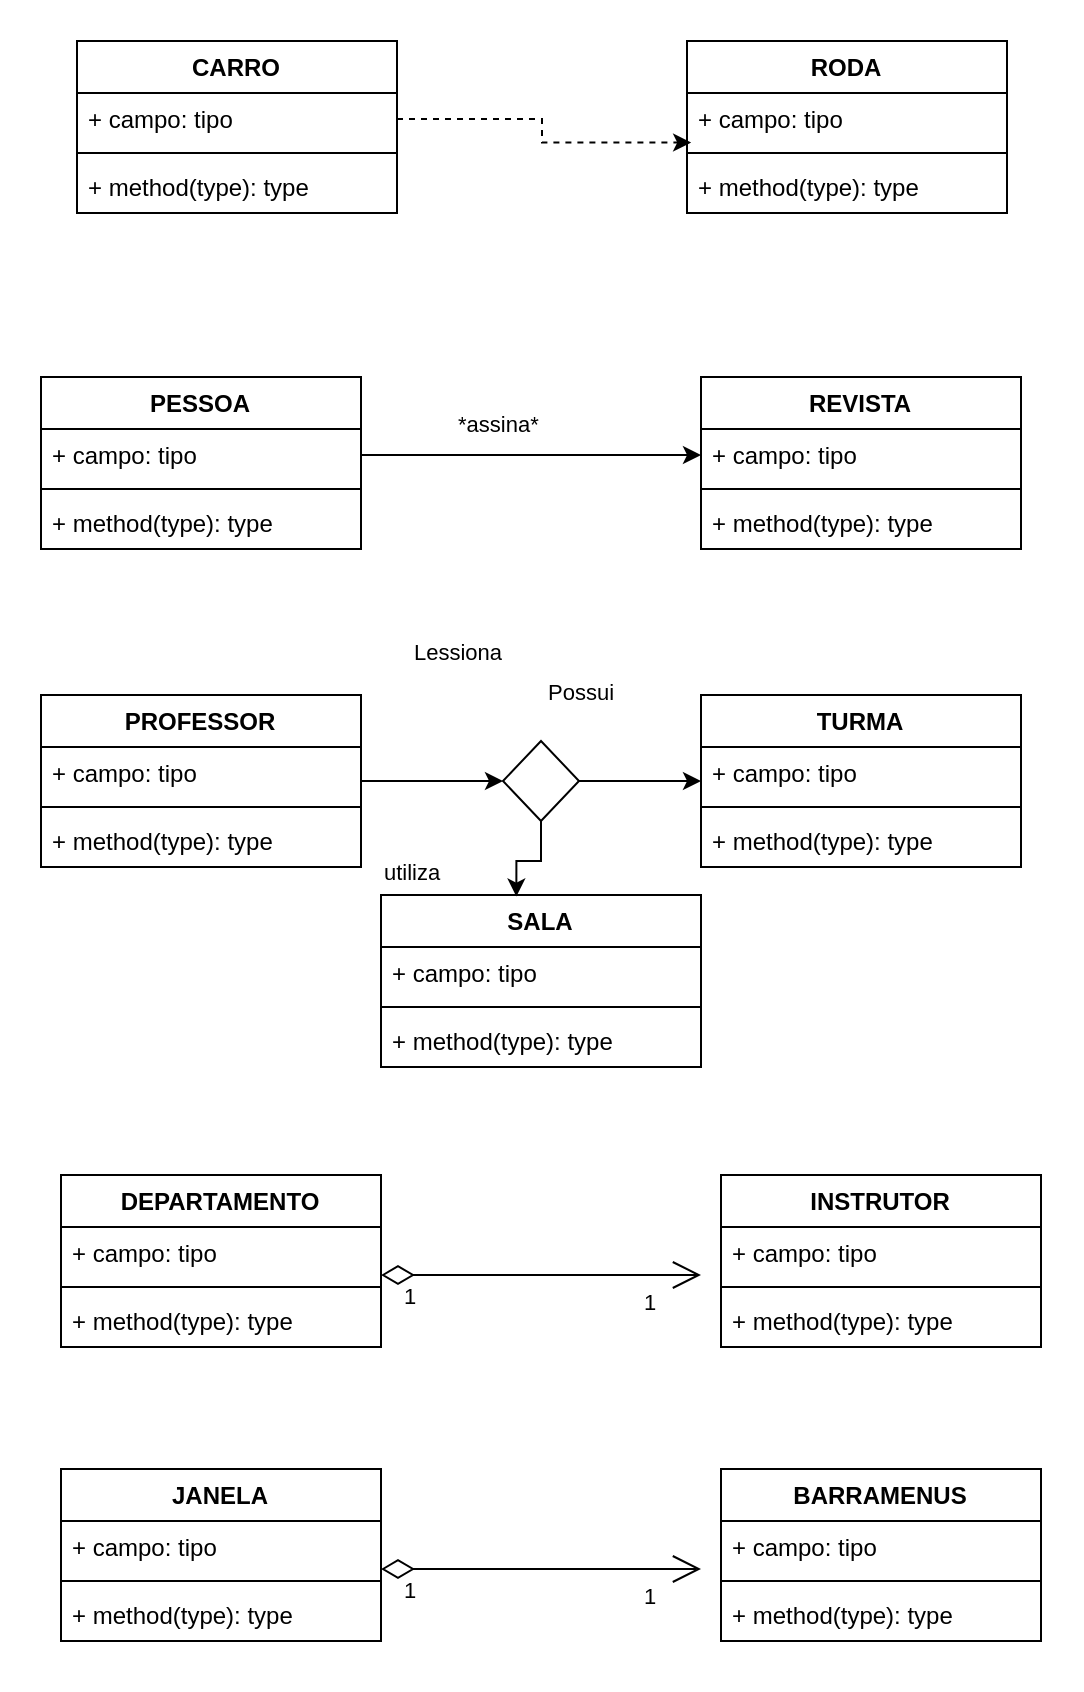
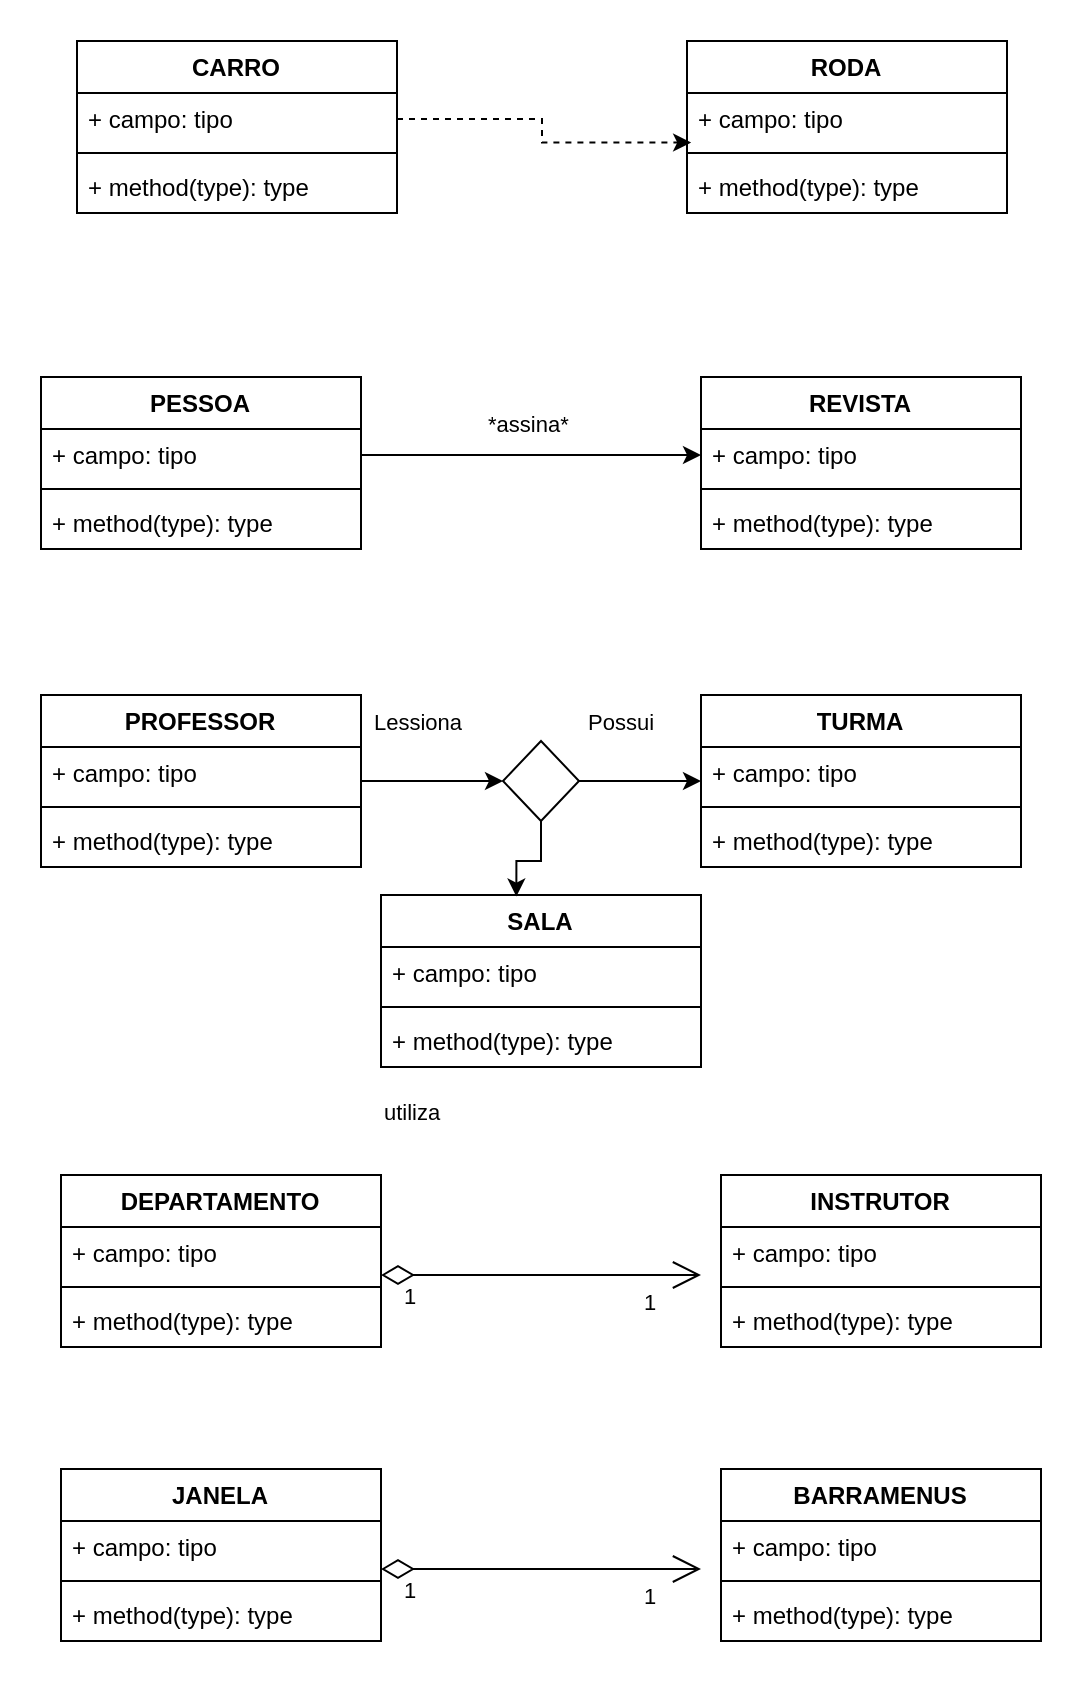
(495, 417) -> (525, 417)
(451, 645) -> (411, 715)
(585, 685) -> (625, 715)
(421, 865) -> (421, 1105)
